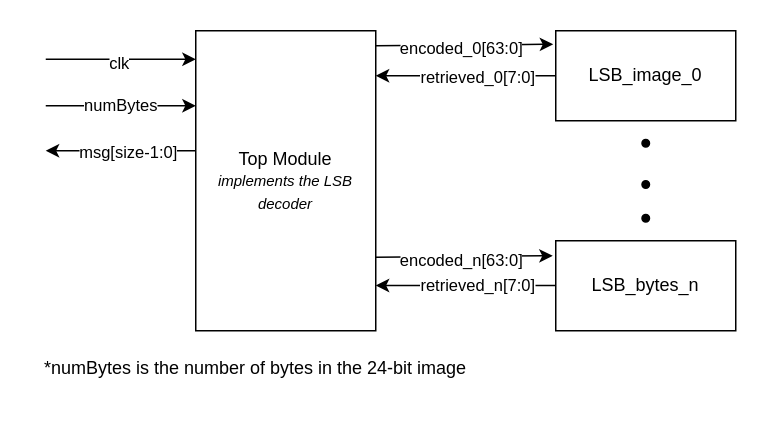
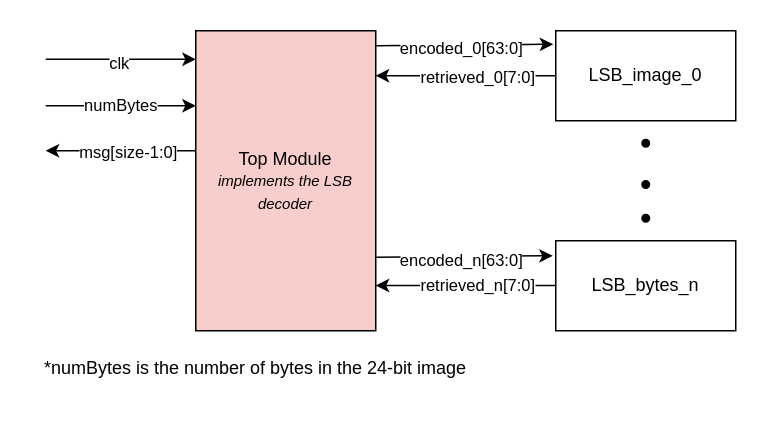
(286, 181) -> (286, 181)
